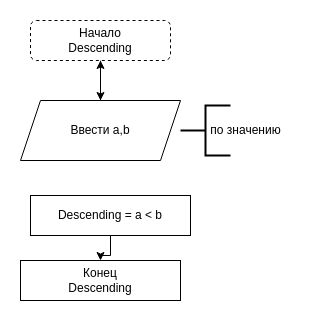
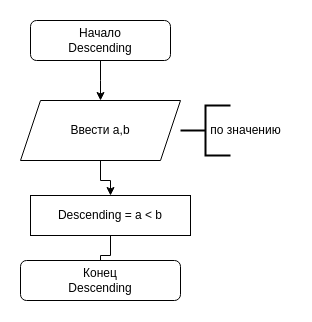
(101, 41) -> (101, 41)
(101, 99) -> (101, 180)
(103, 256) -> (102, 256)
(101, 281) -> (101, 281)
